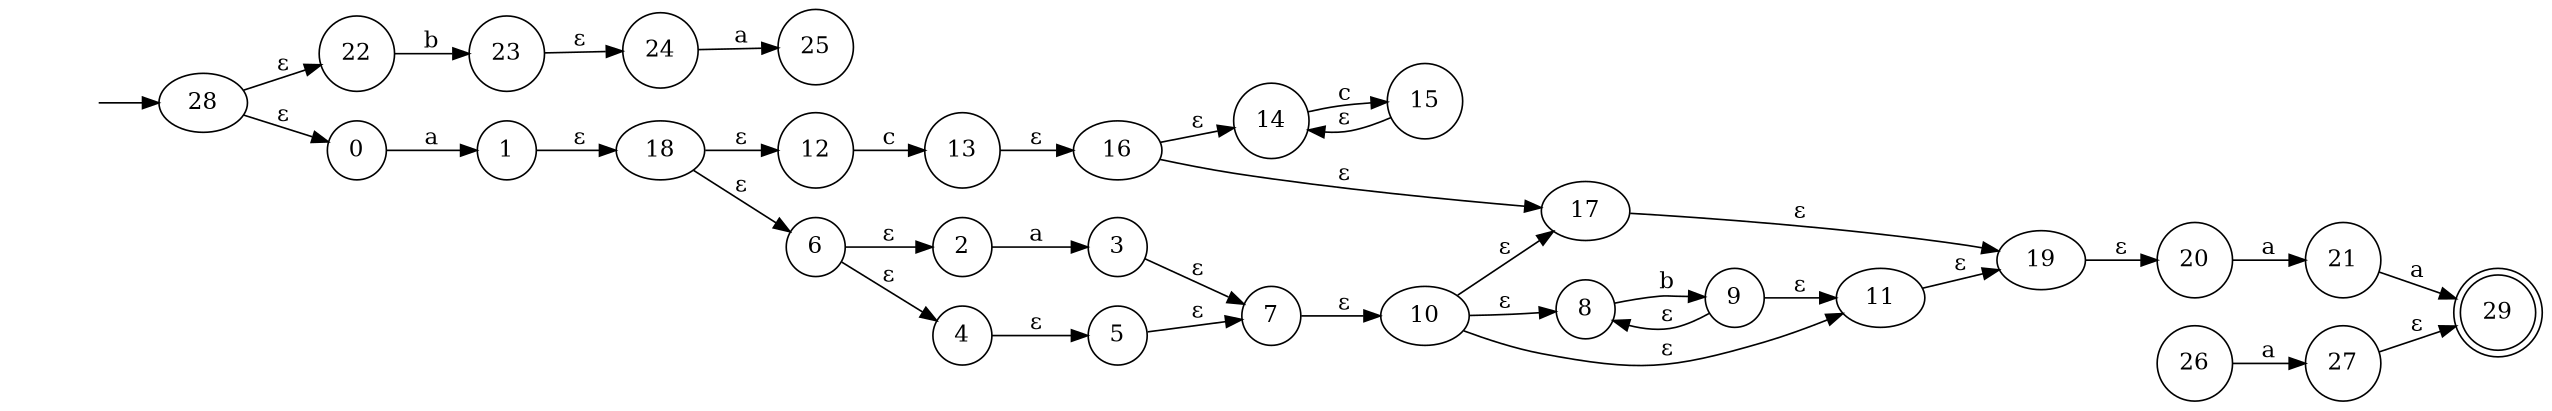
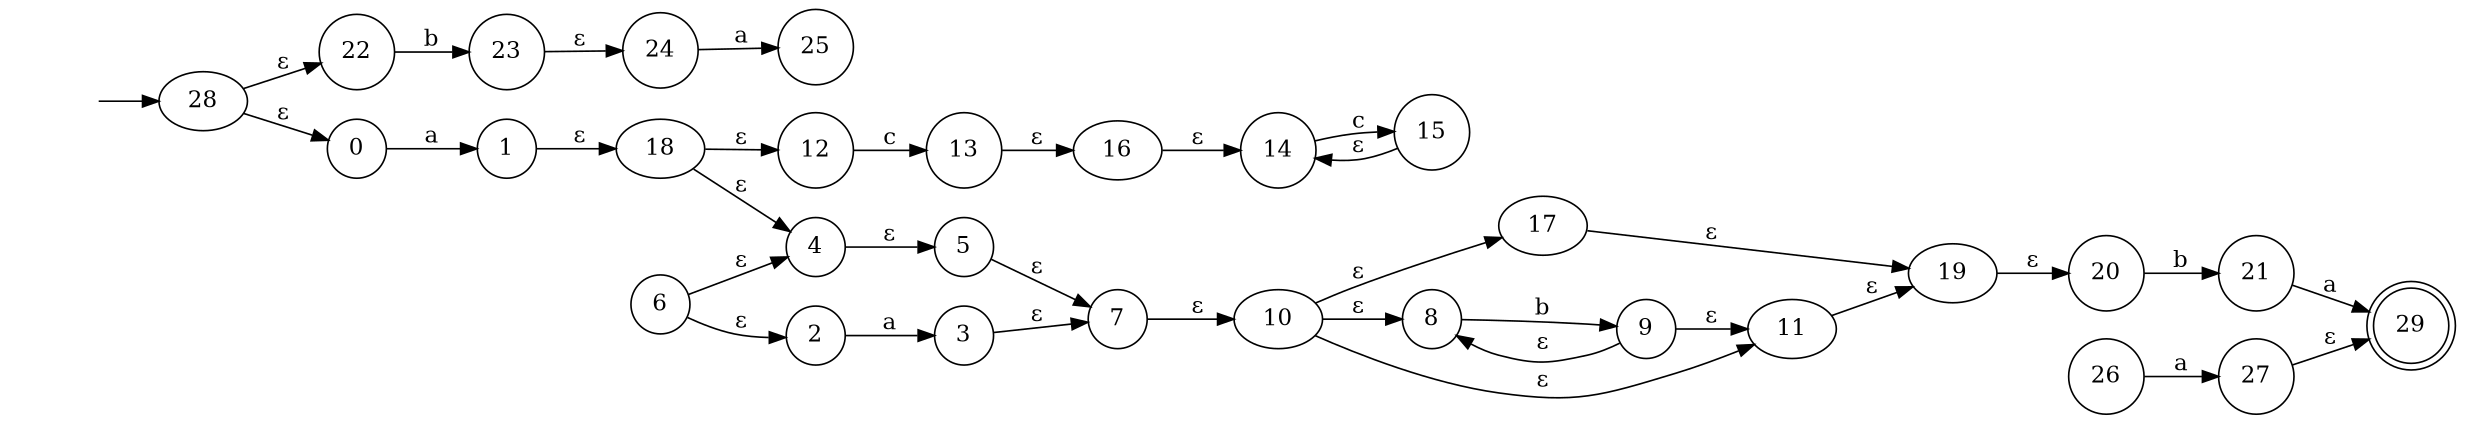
(1342, 188) -> none
(735, 197) -> (735, 196)
(2269, 248) -> (2181, 261)
